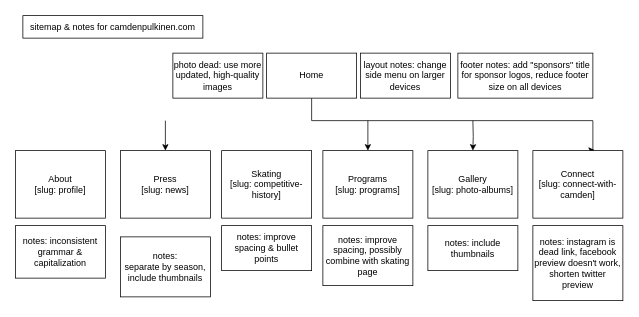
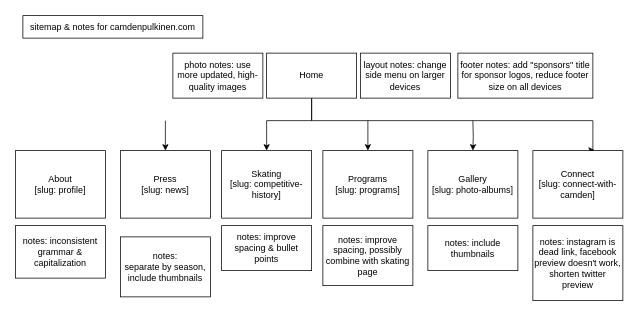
(218, 75) -> (218, 75)
none -> (276, 120)
